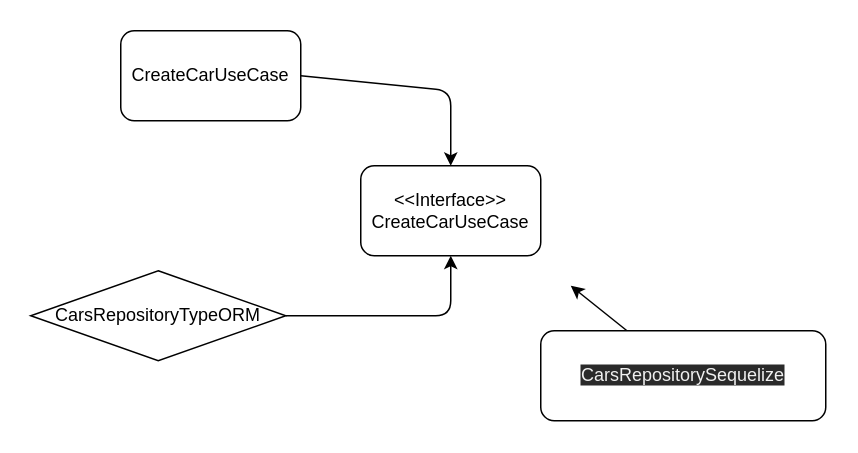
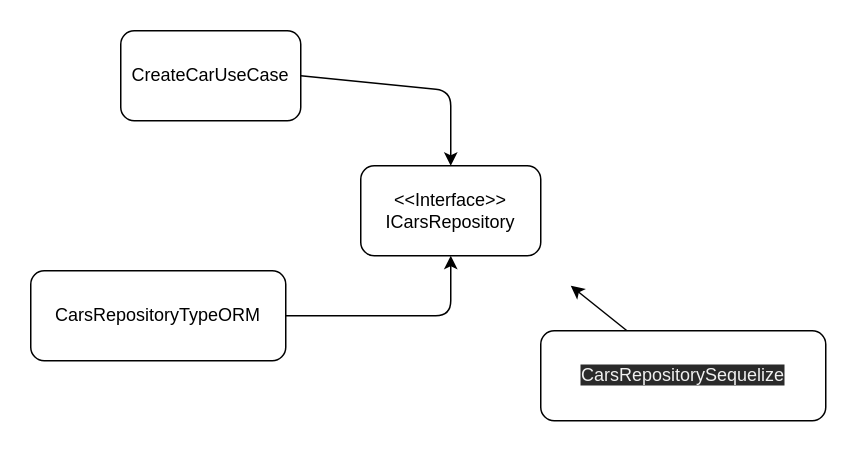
(451, 211) -> (451, 211)
(158, 316) -> (158, 316)
